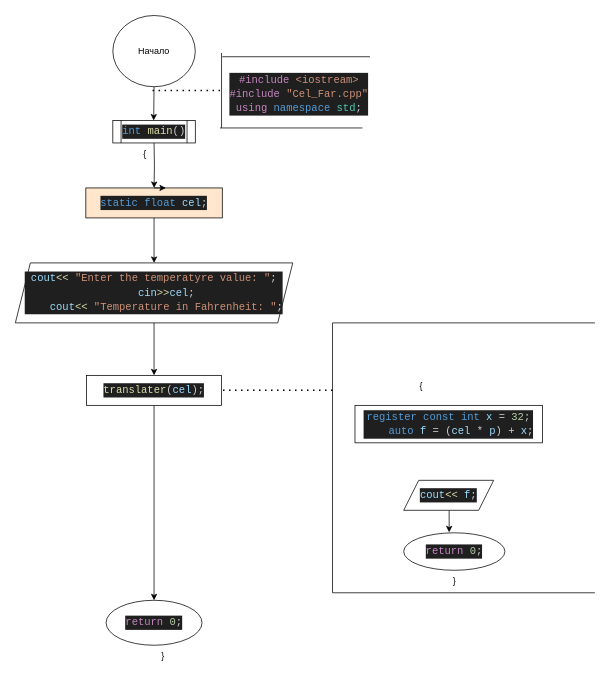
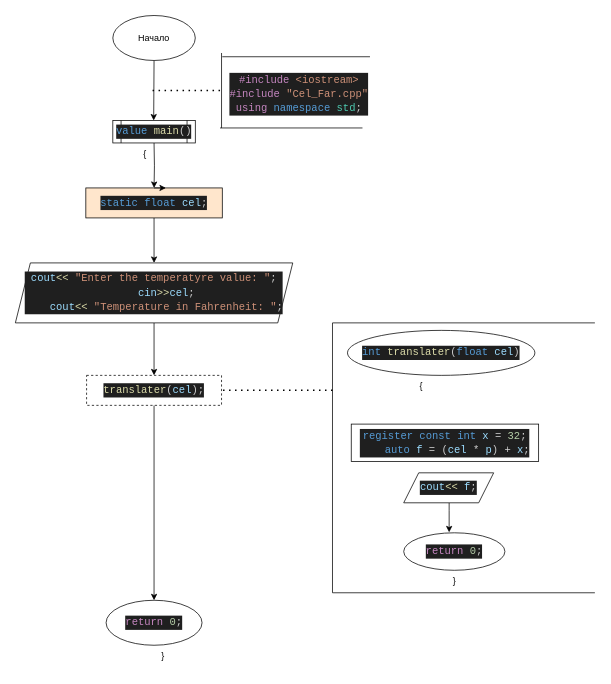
(154, 51) -> (154, 38)
(154, 132) -> (154, 132)
none -> (441, 353)
(154, 390) -> (154, 390)
(449, 424) -> (445, 443)
(449, 495) -> (449, 488)
